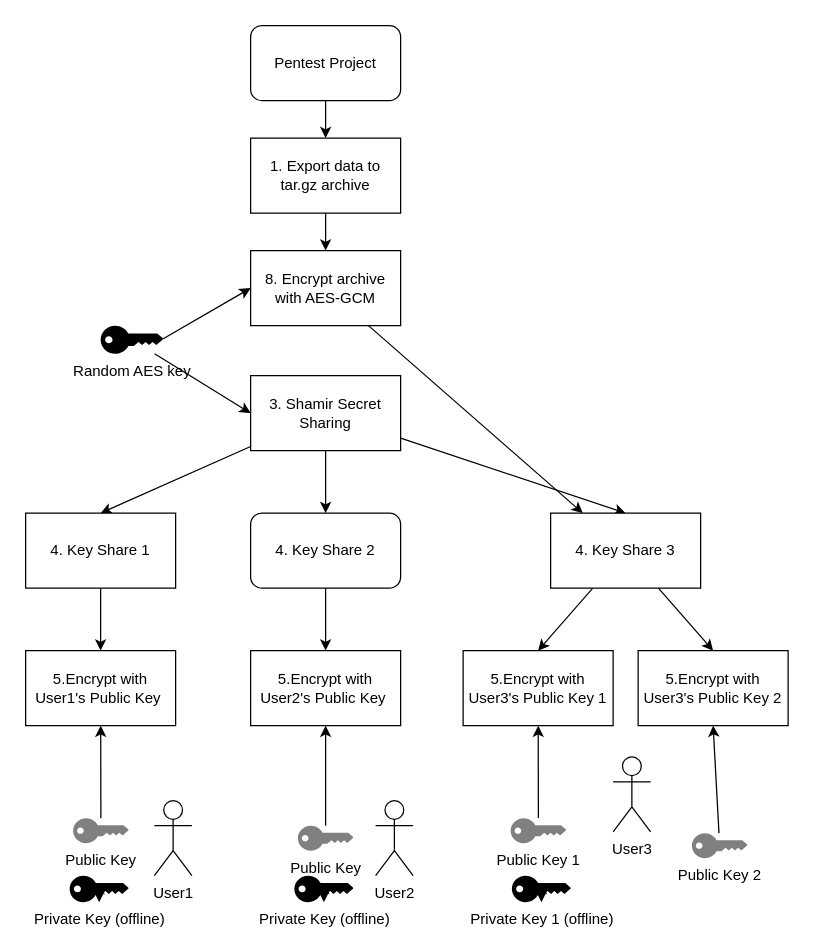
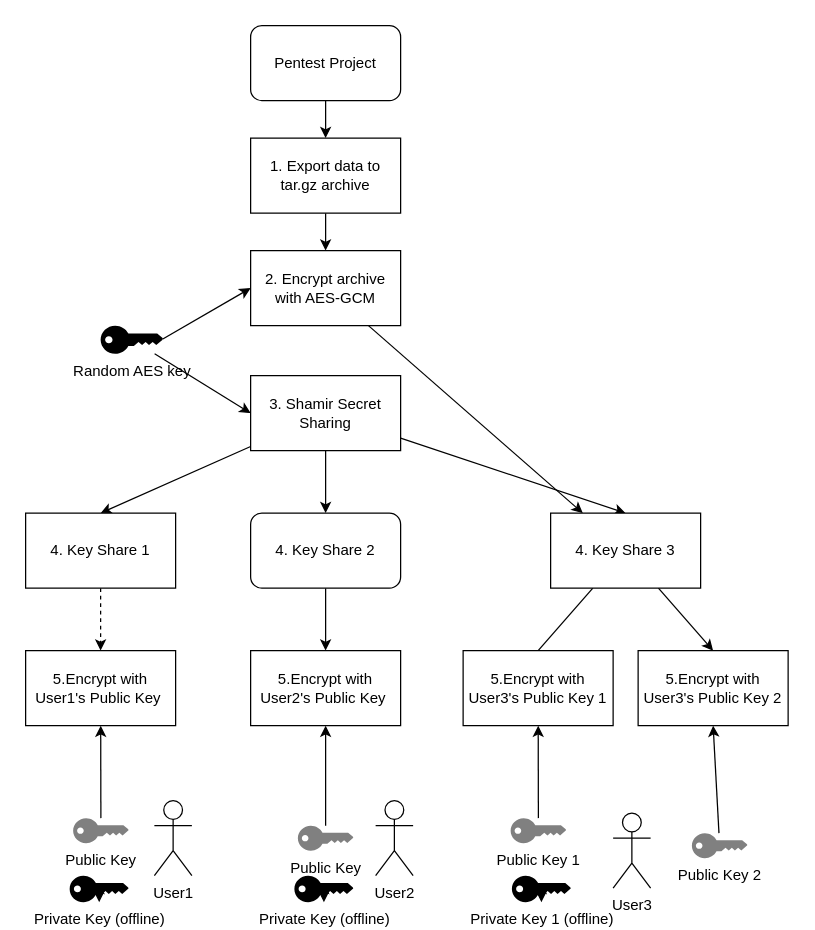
(326, 288) -> (326, 288)
(101, 615) -> (101, 615)
(544, 644) -> (541, 647)
(632, 794) -> (632, 851)
